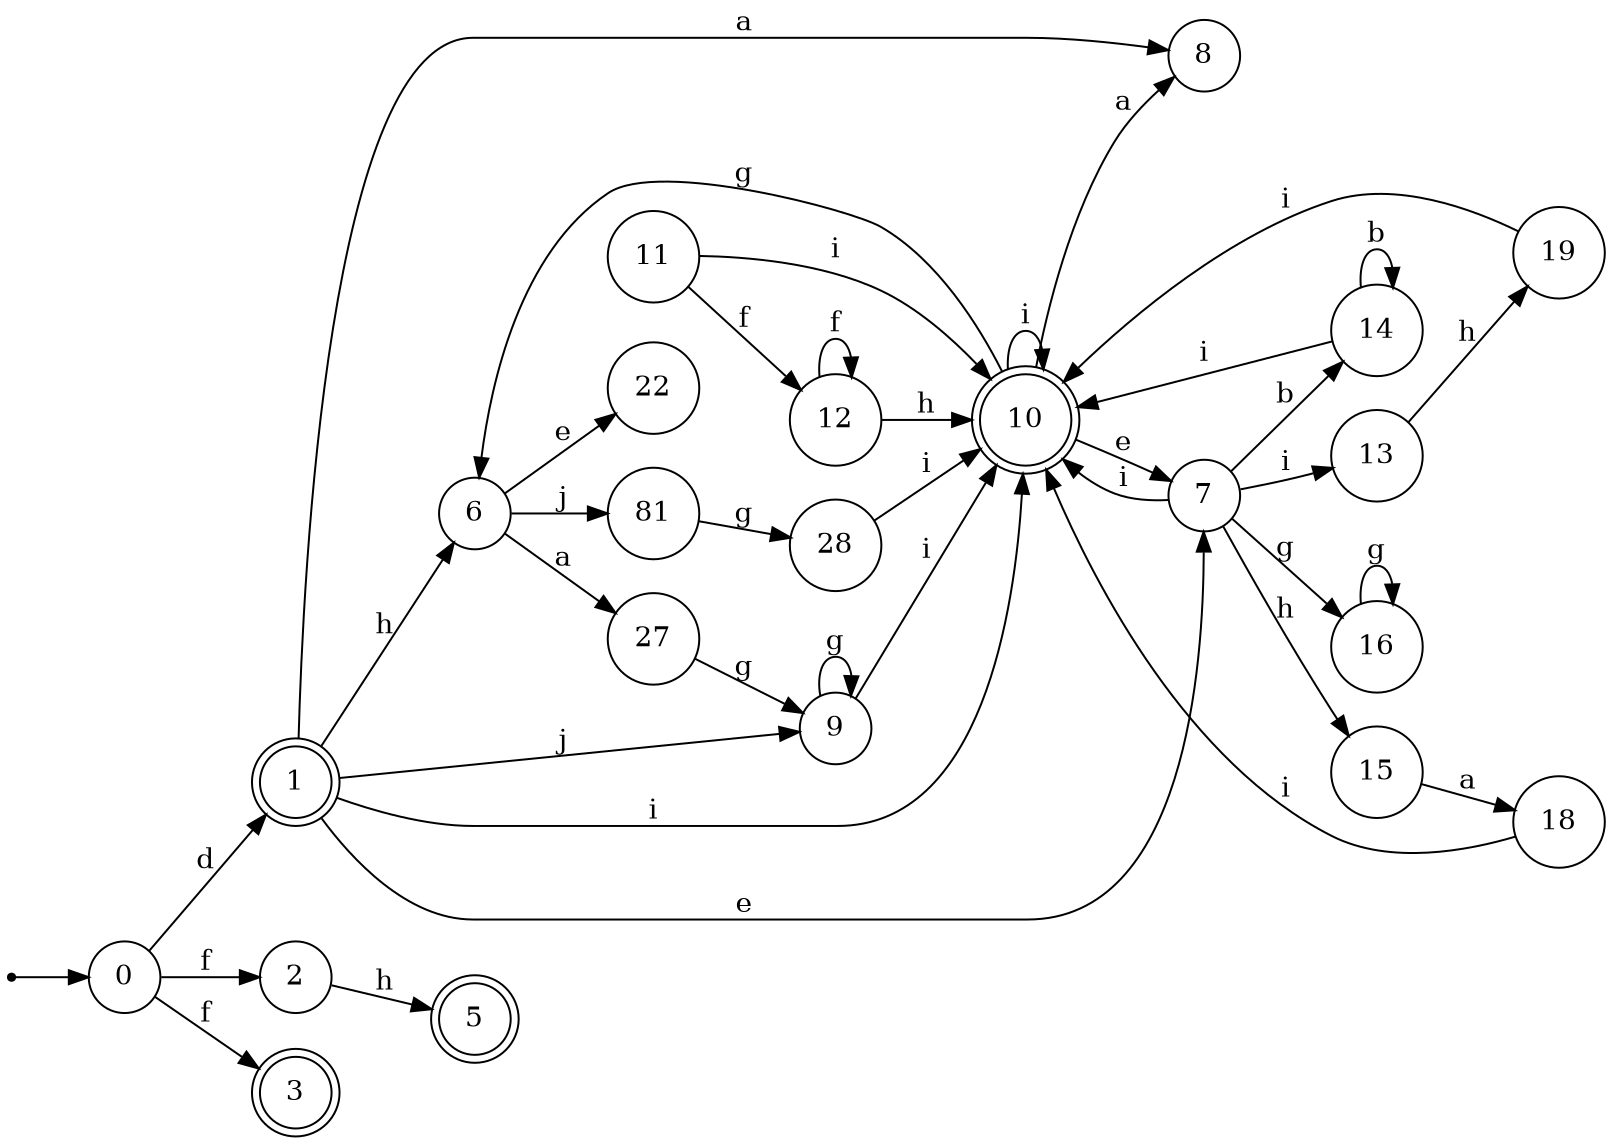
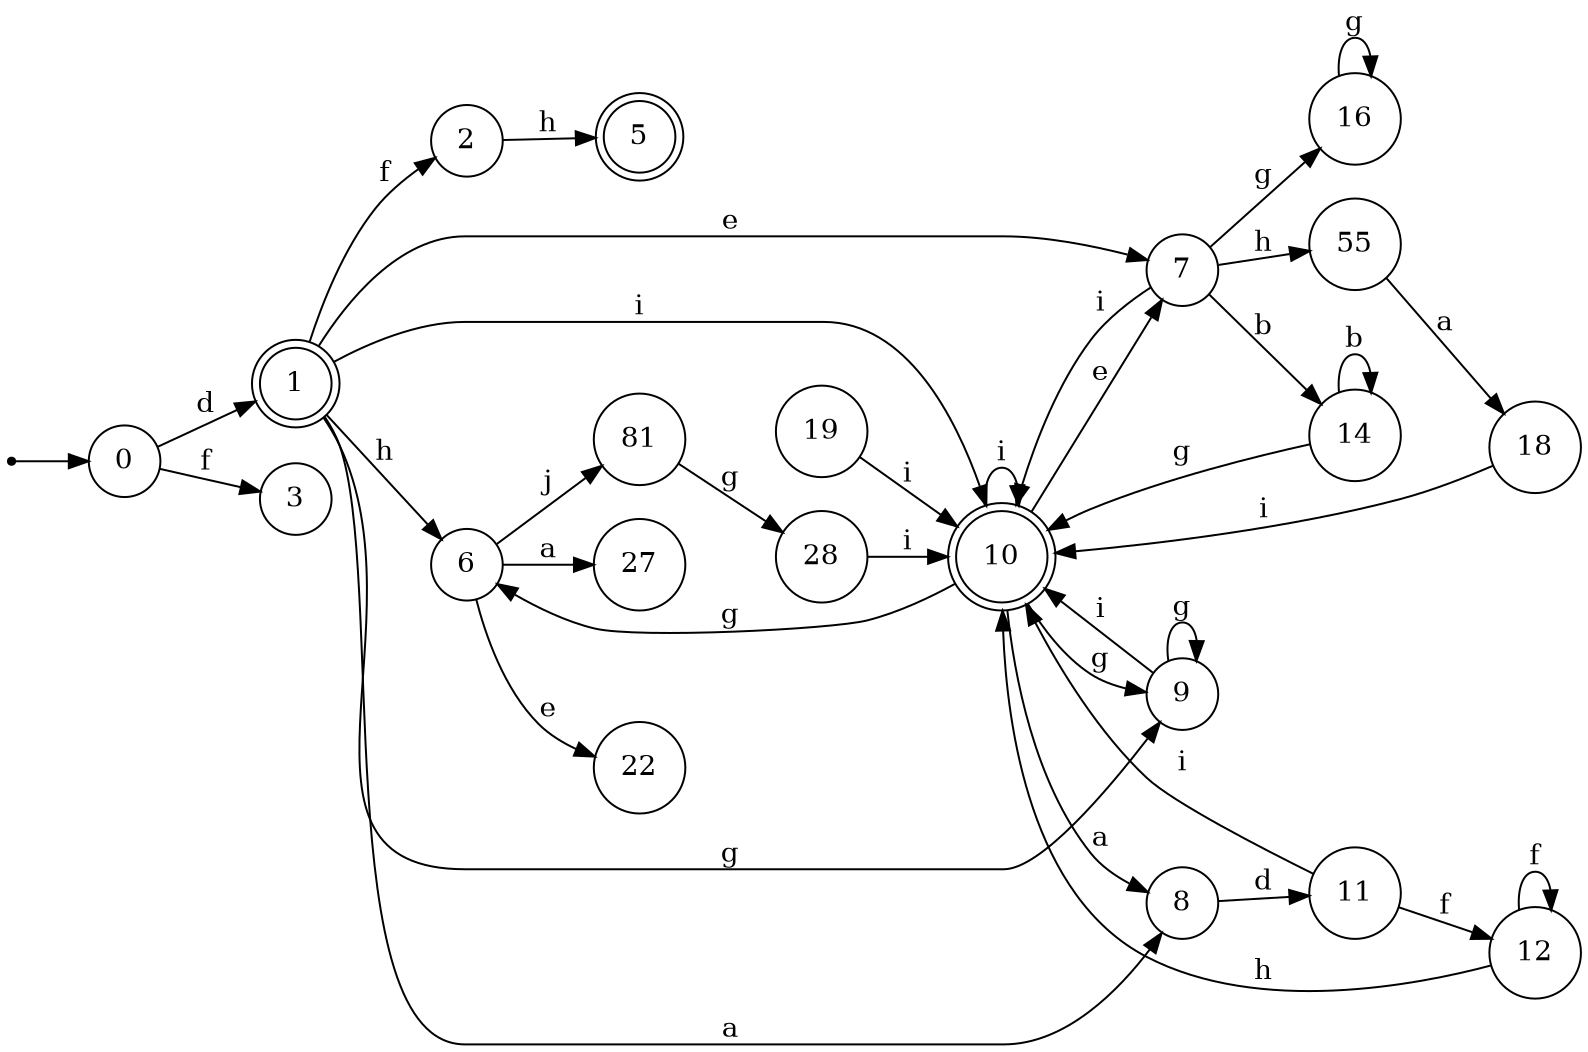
(1204, 353) -> (1182, 452)
(1377, 456) -> none
(740, 681) -> (1068, 656)
(563, 741) -> (731, 854)
(1377, 772) -> (1355, 244)
none -> (1254, 899)
(200, 977) -> (350, 246)
(296, 1093) -> (296, 499)
